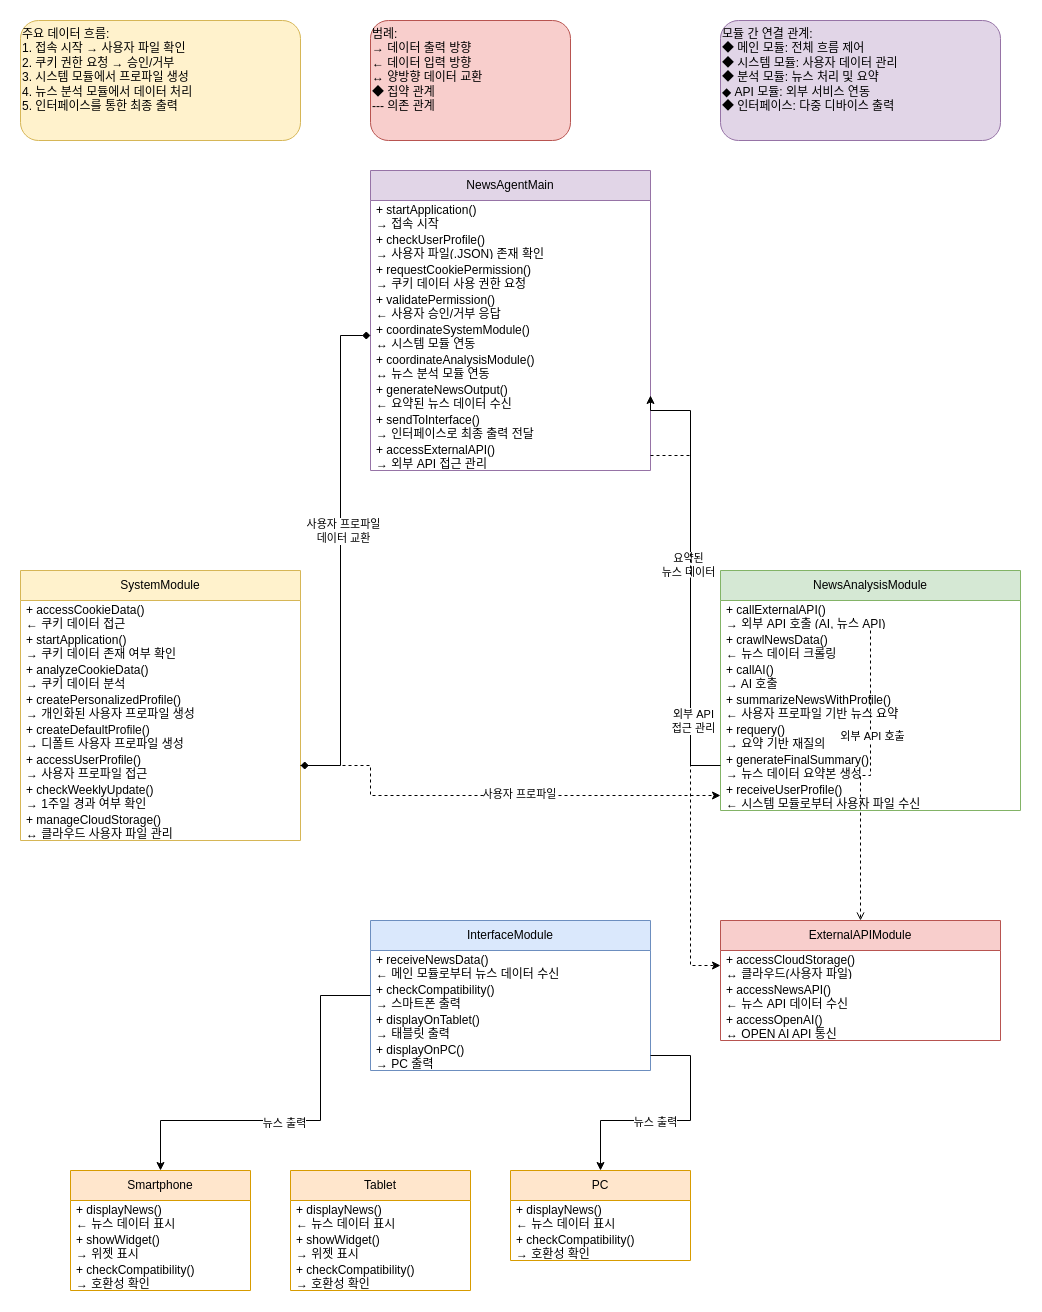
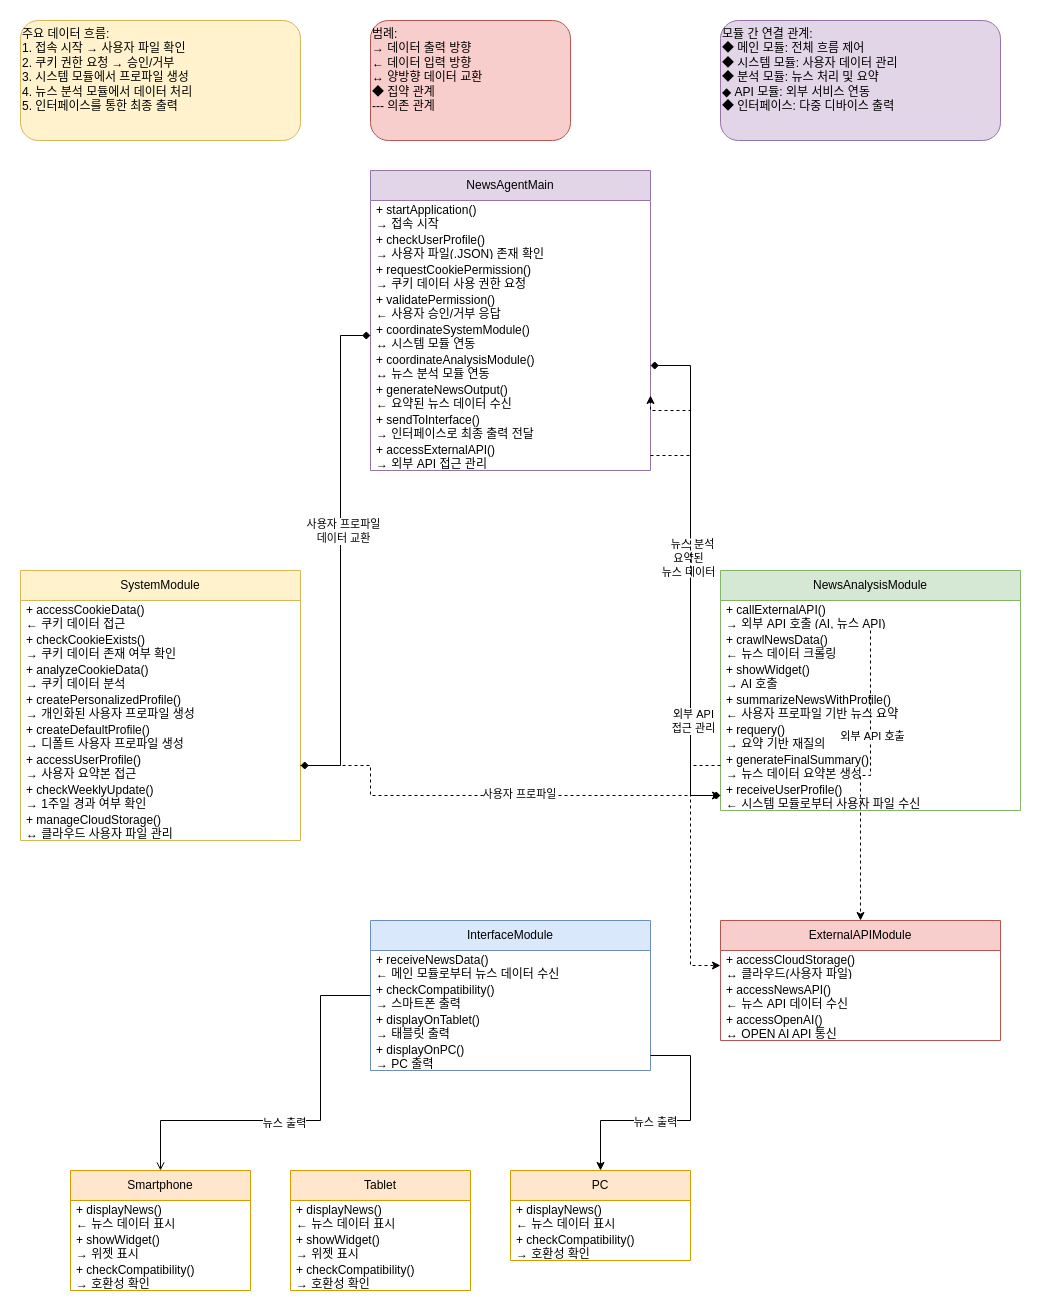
none -> (691, 371)
(671, 411) -> (671, 411)
(105, 646) -> (105, 646)
(755, 676) -> (770, 676)
(92, 766) -> (92, 766)
(861, 914) -> (861, 912)
(161, 1162) -> (161, 1164)
